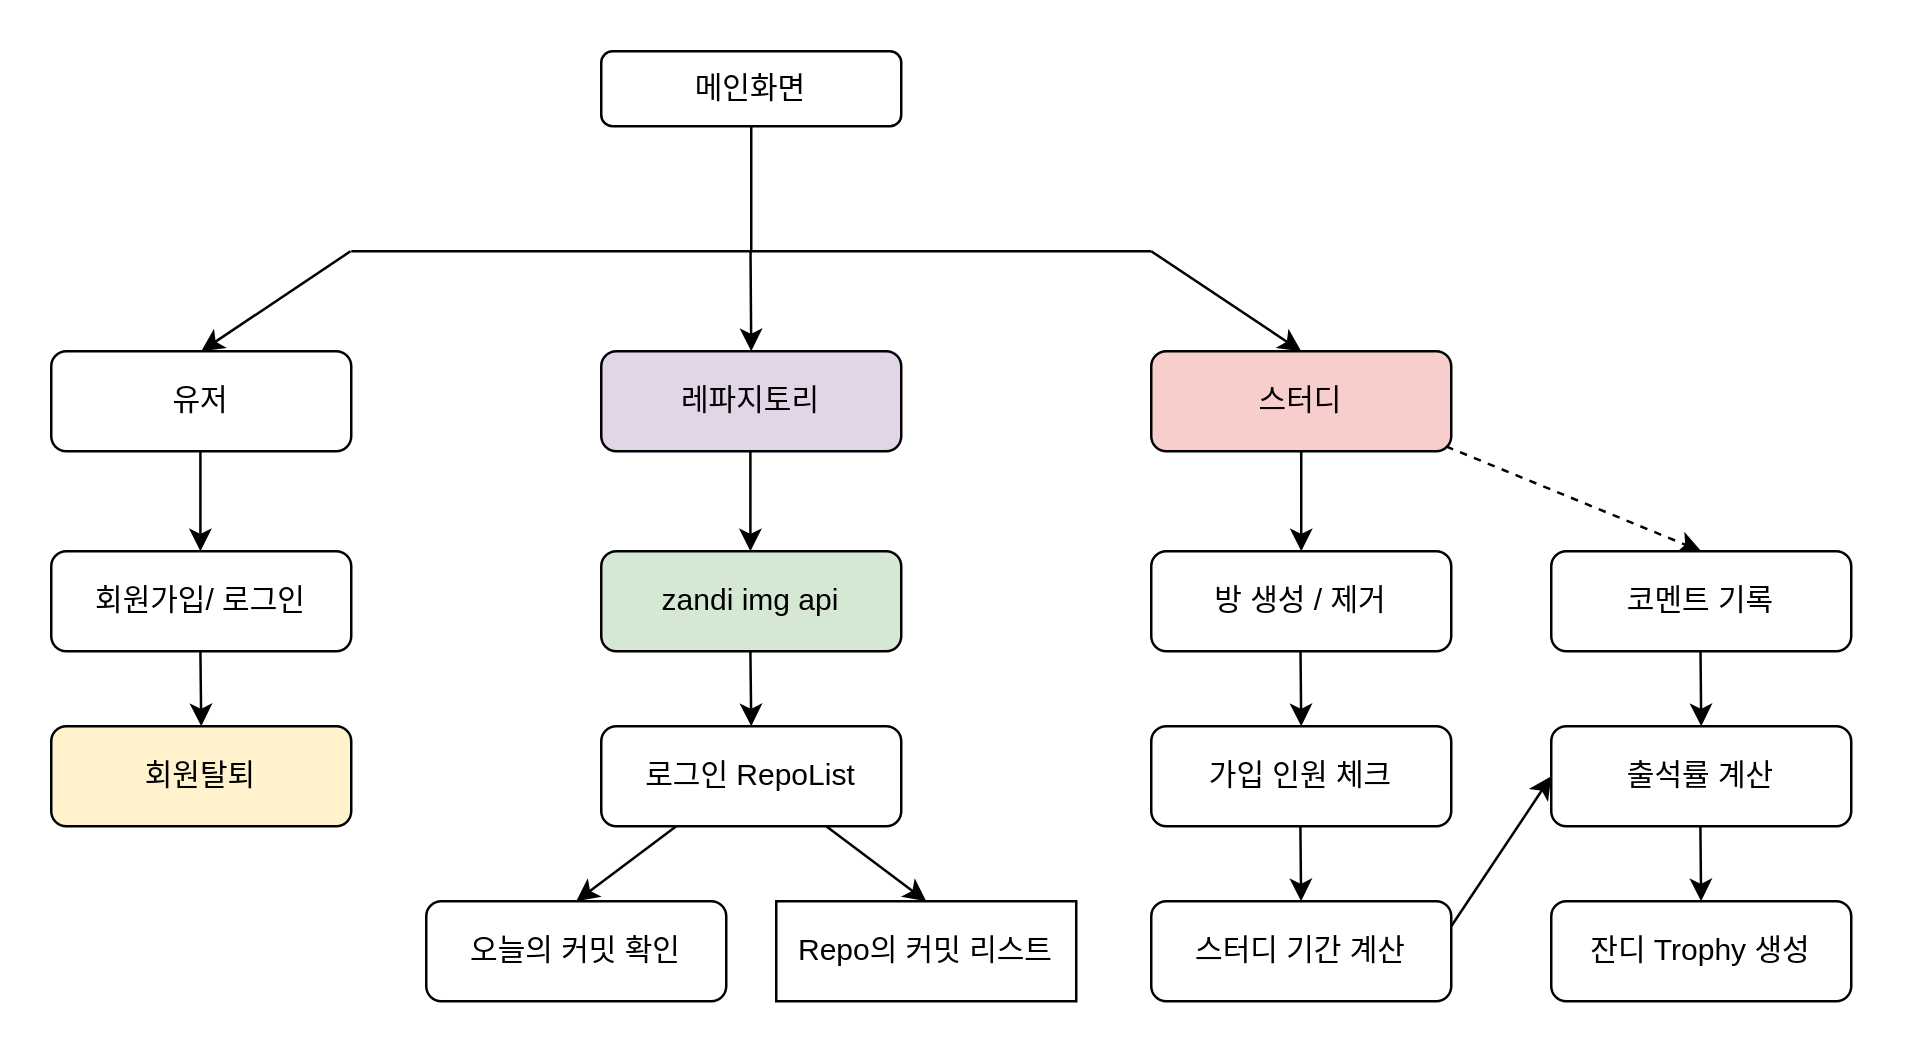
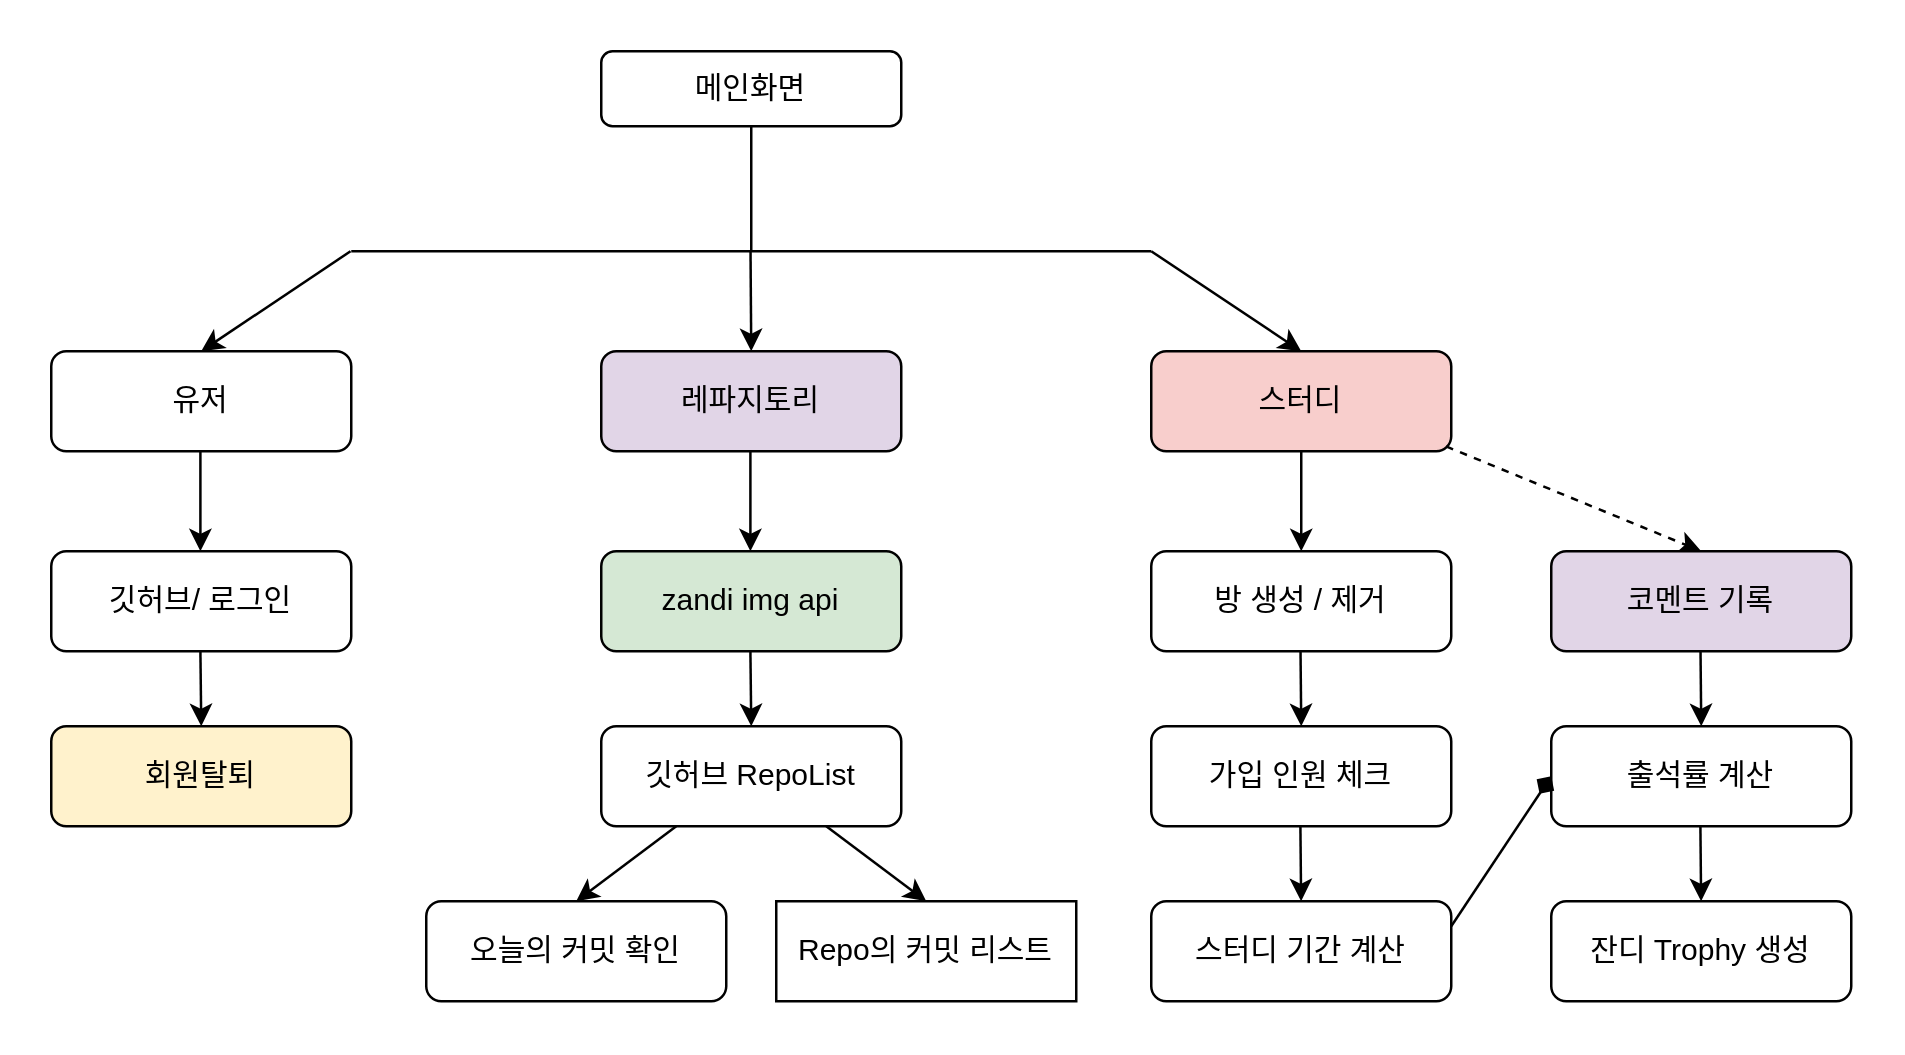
(201, 601) -> (201, 601)
(1701, 601) -> (1701, 601)
(751, 776) -> (751, 776)
(1541, 792) -> (1540, 793)
